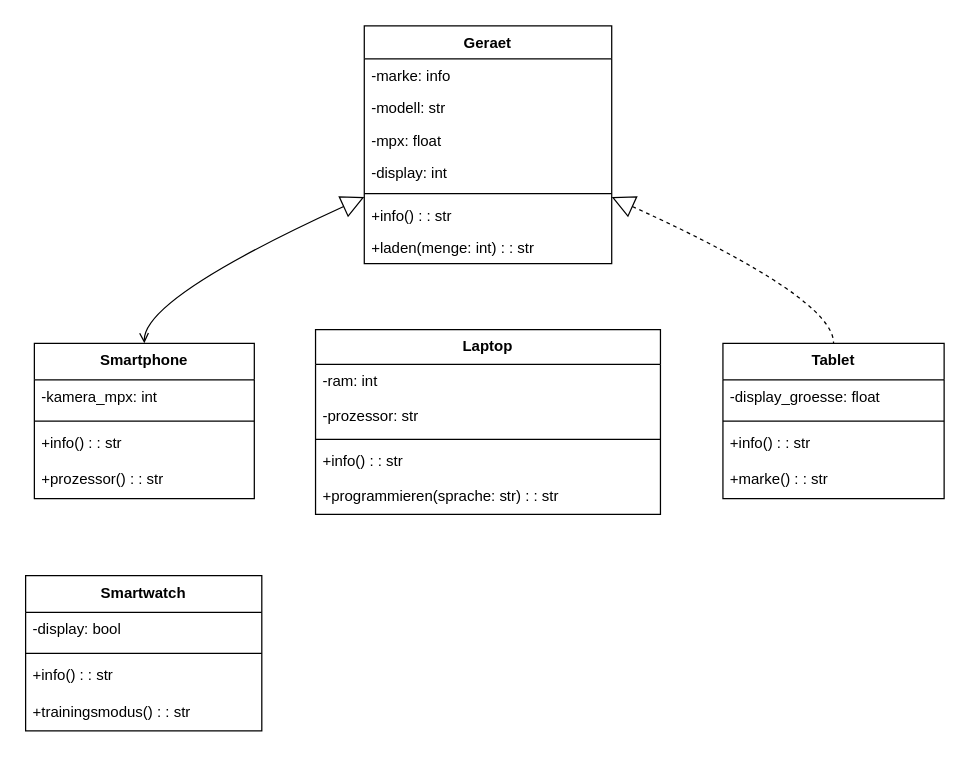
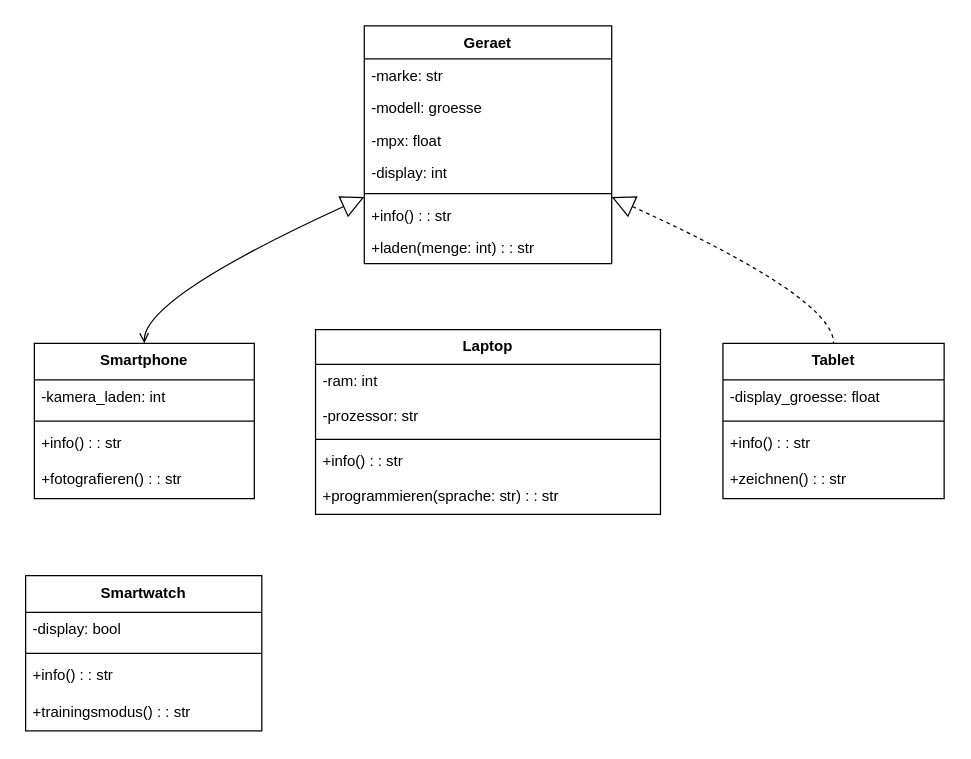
(416, 75) -> (414, 75)
(414, 108) -> (431, 108)
(103, 397) -> (109, 397)
(116, 479) -> (130, 479)
(787, 479) -> (798, 479)
